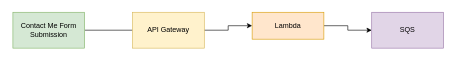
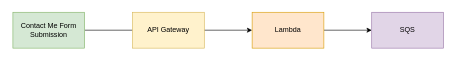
(288, 26) -> (288, 30)
